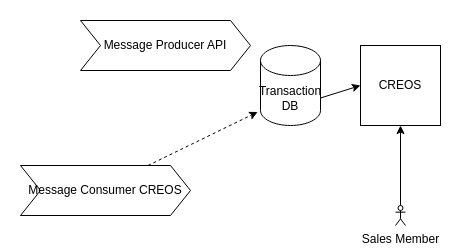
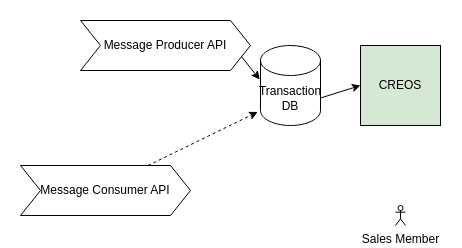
none -> (249, 66)
(401, 86) -> (401, 86)
(401, 169) -> none
(106, 191) -> (106, 191)
